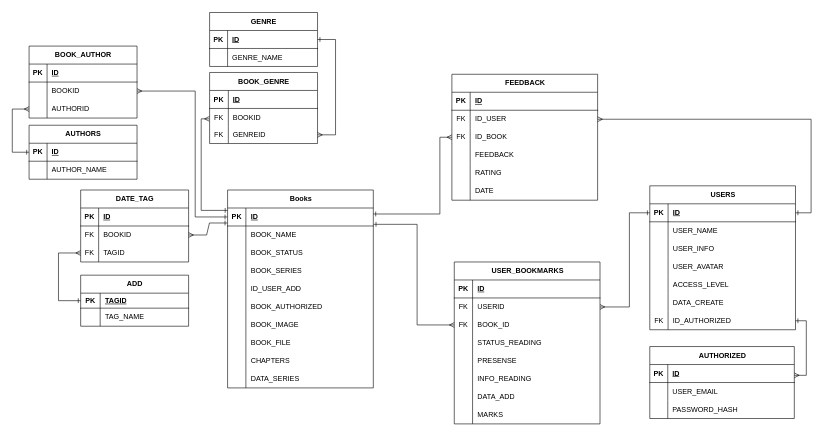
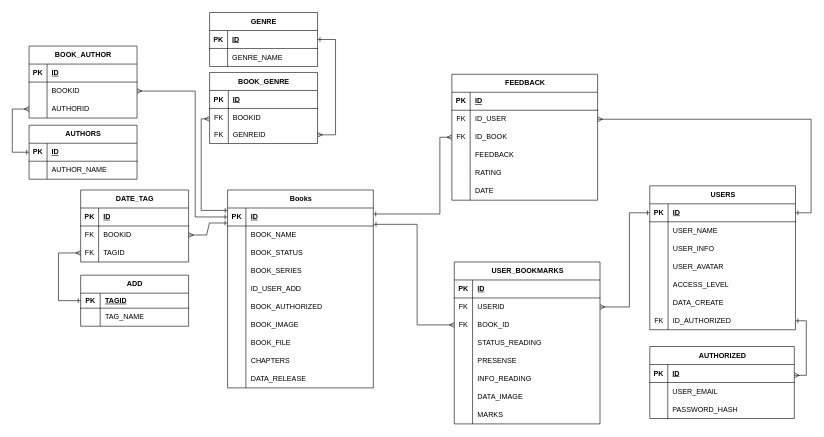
(273, 379) -> (275, 379)
(494, 397) -> (498, 397)
